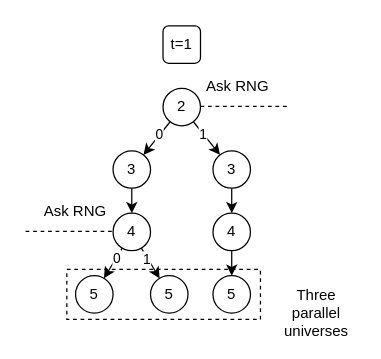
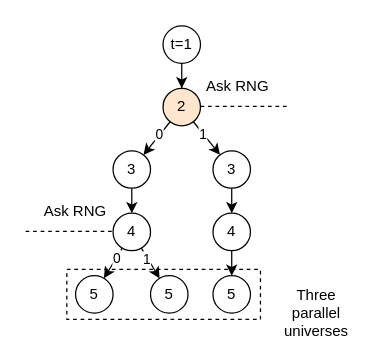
(182, 44) -> (182, 44)
none -> (182, 80)
(182, 107) -> (182, 107)
